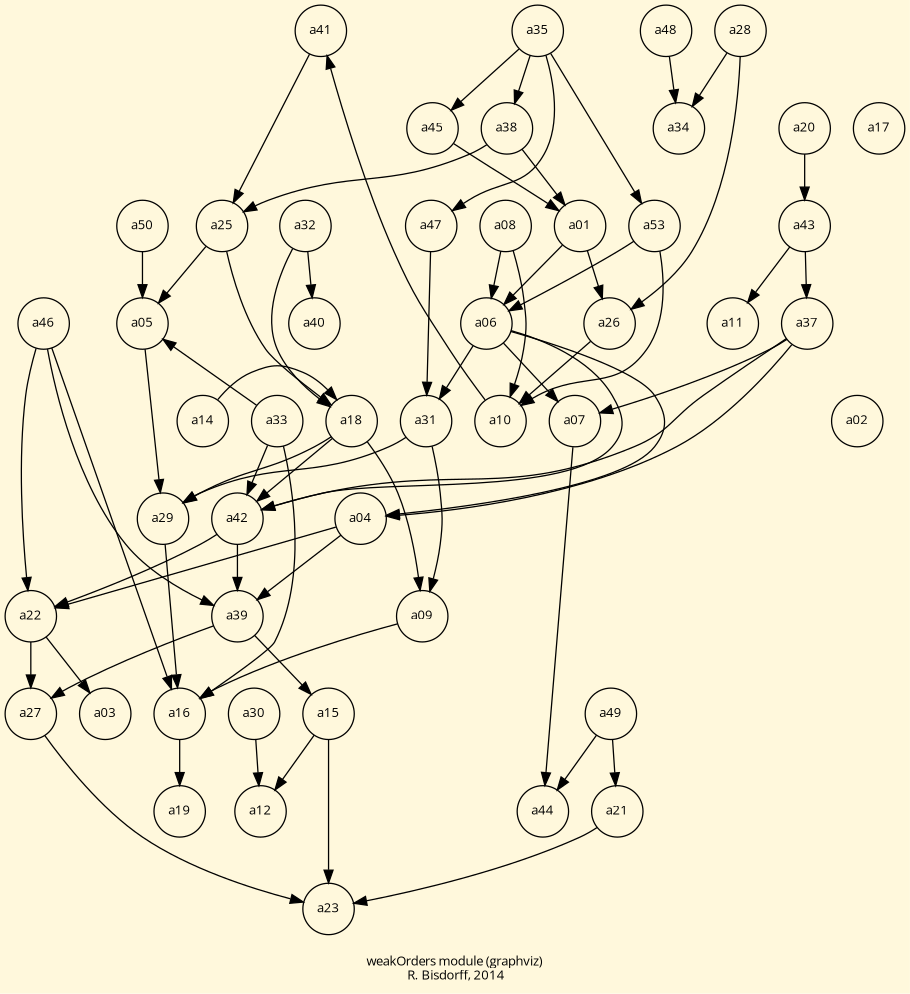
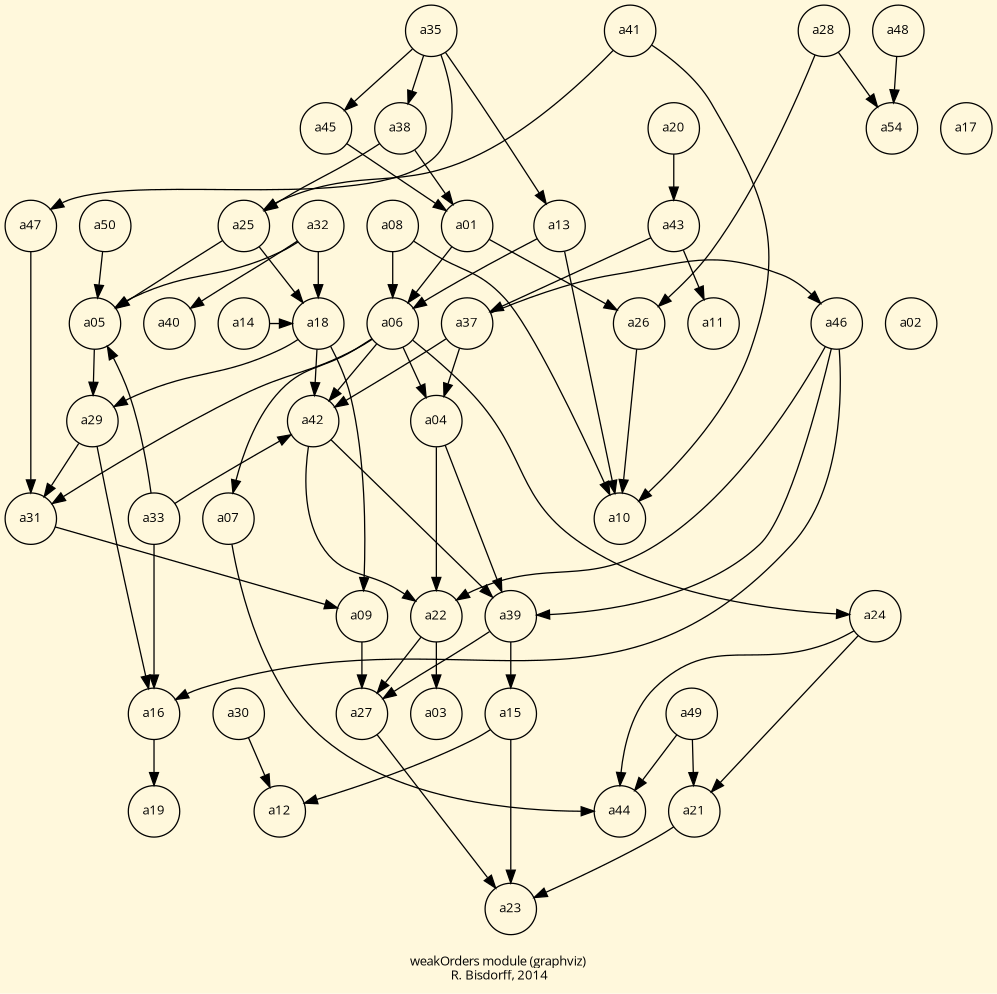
(679, 128) -> (892, 128)
(655, 226) -> (560, 226)
(390, 243) -> (769, 255)
none -> (213, 273)
(701, 379) -> (652, 268)
(312, 468) -> (65, 465)
none -> (875, 616)
(303, 653) -> (362, 653)
